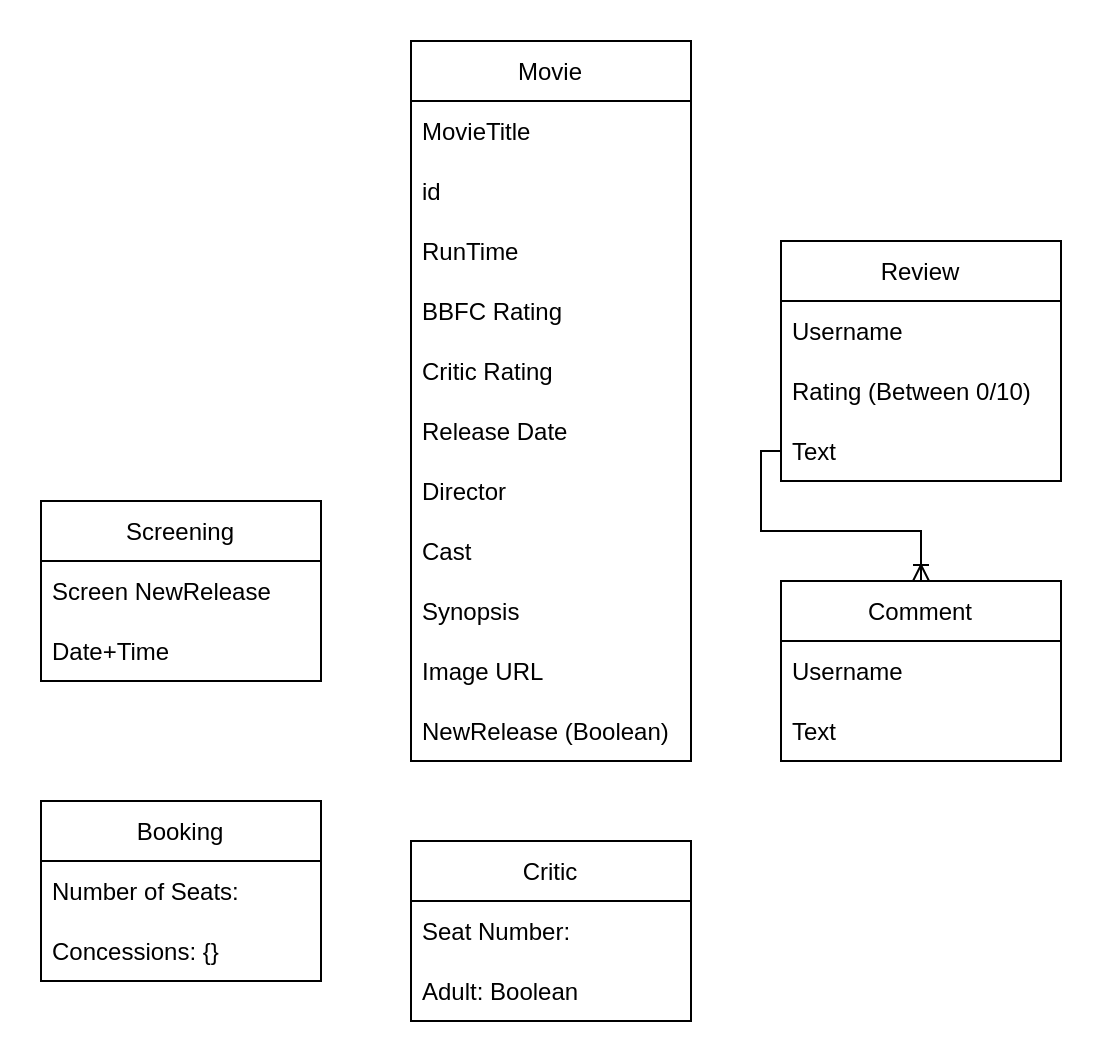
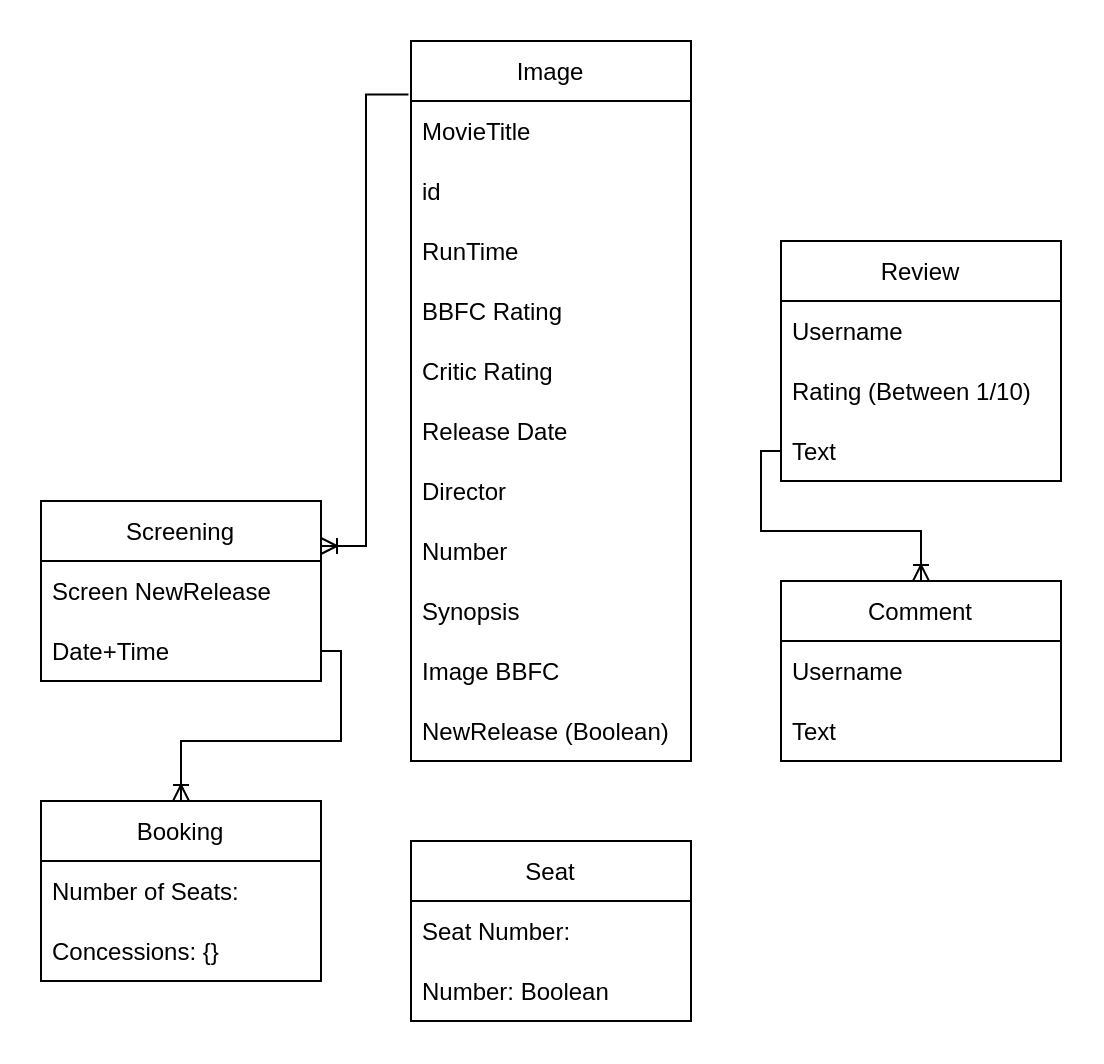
(550, 72) -> (550, 72)
none -> (366, 322)
(924, 392) -> (924, 392)
(449, 552) -> (462, 552)
(479, 672) -> (486, 672)
none -> (285, 741)
(550, 872) -> (550, 872)
(504, 992) -> (513, 992)
